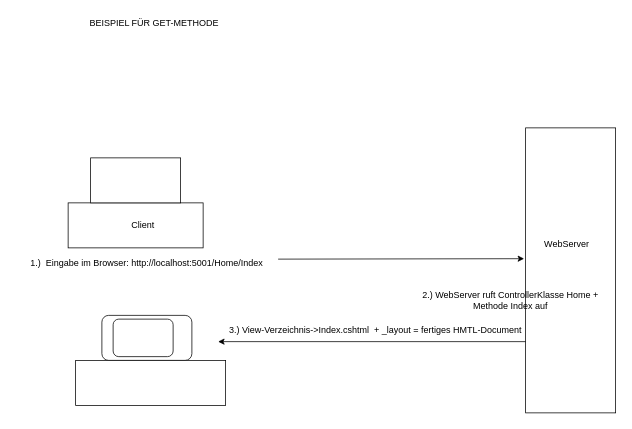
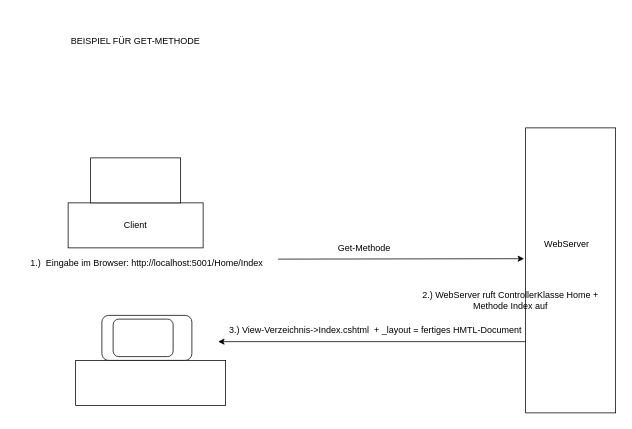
(154, 23) -> (135, 42)
(143, 225) -> (135, 225)
none -> (364, 248)
